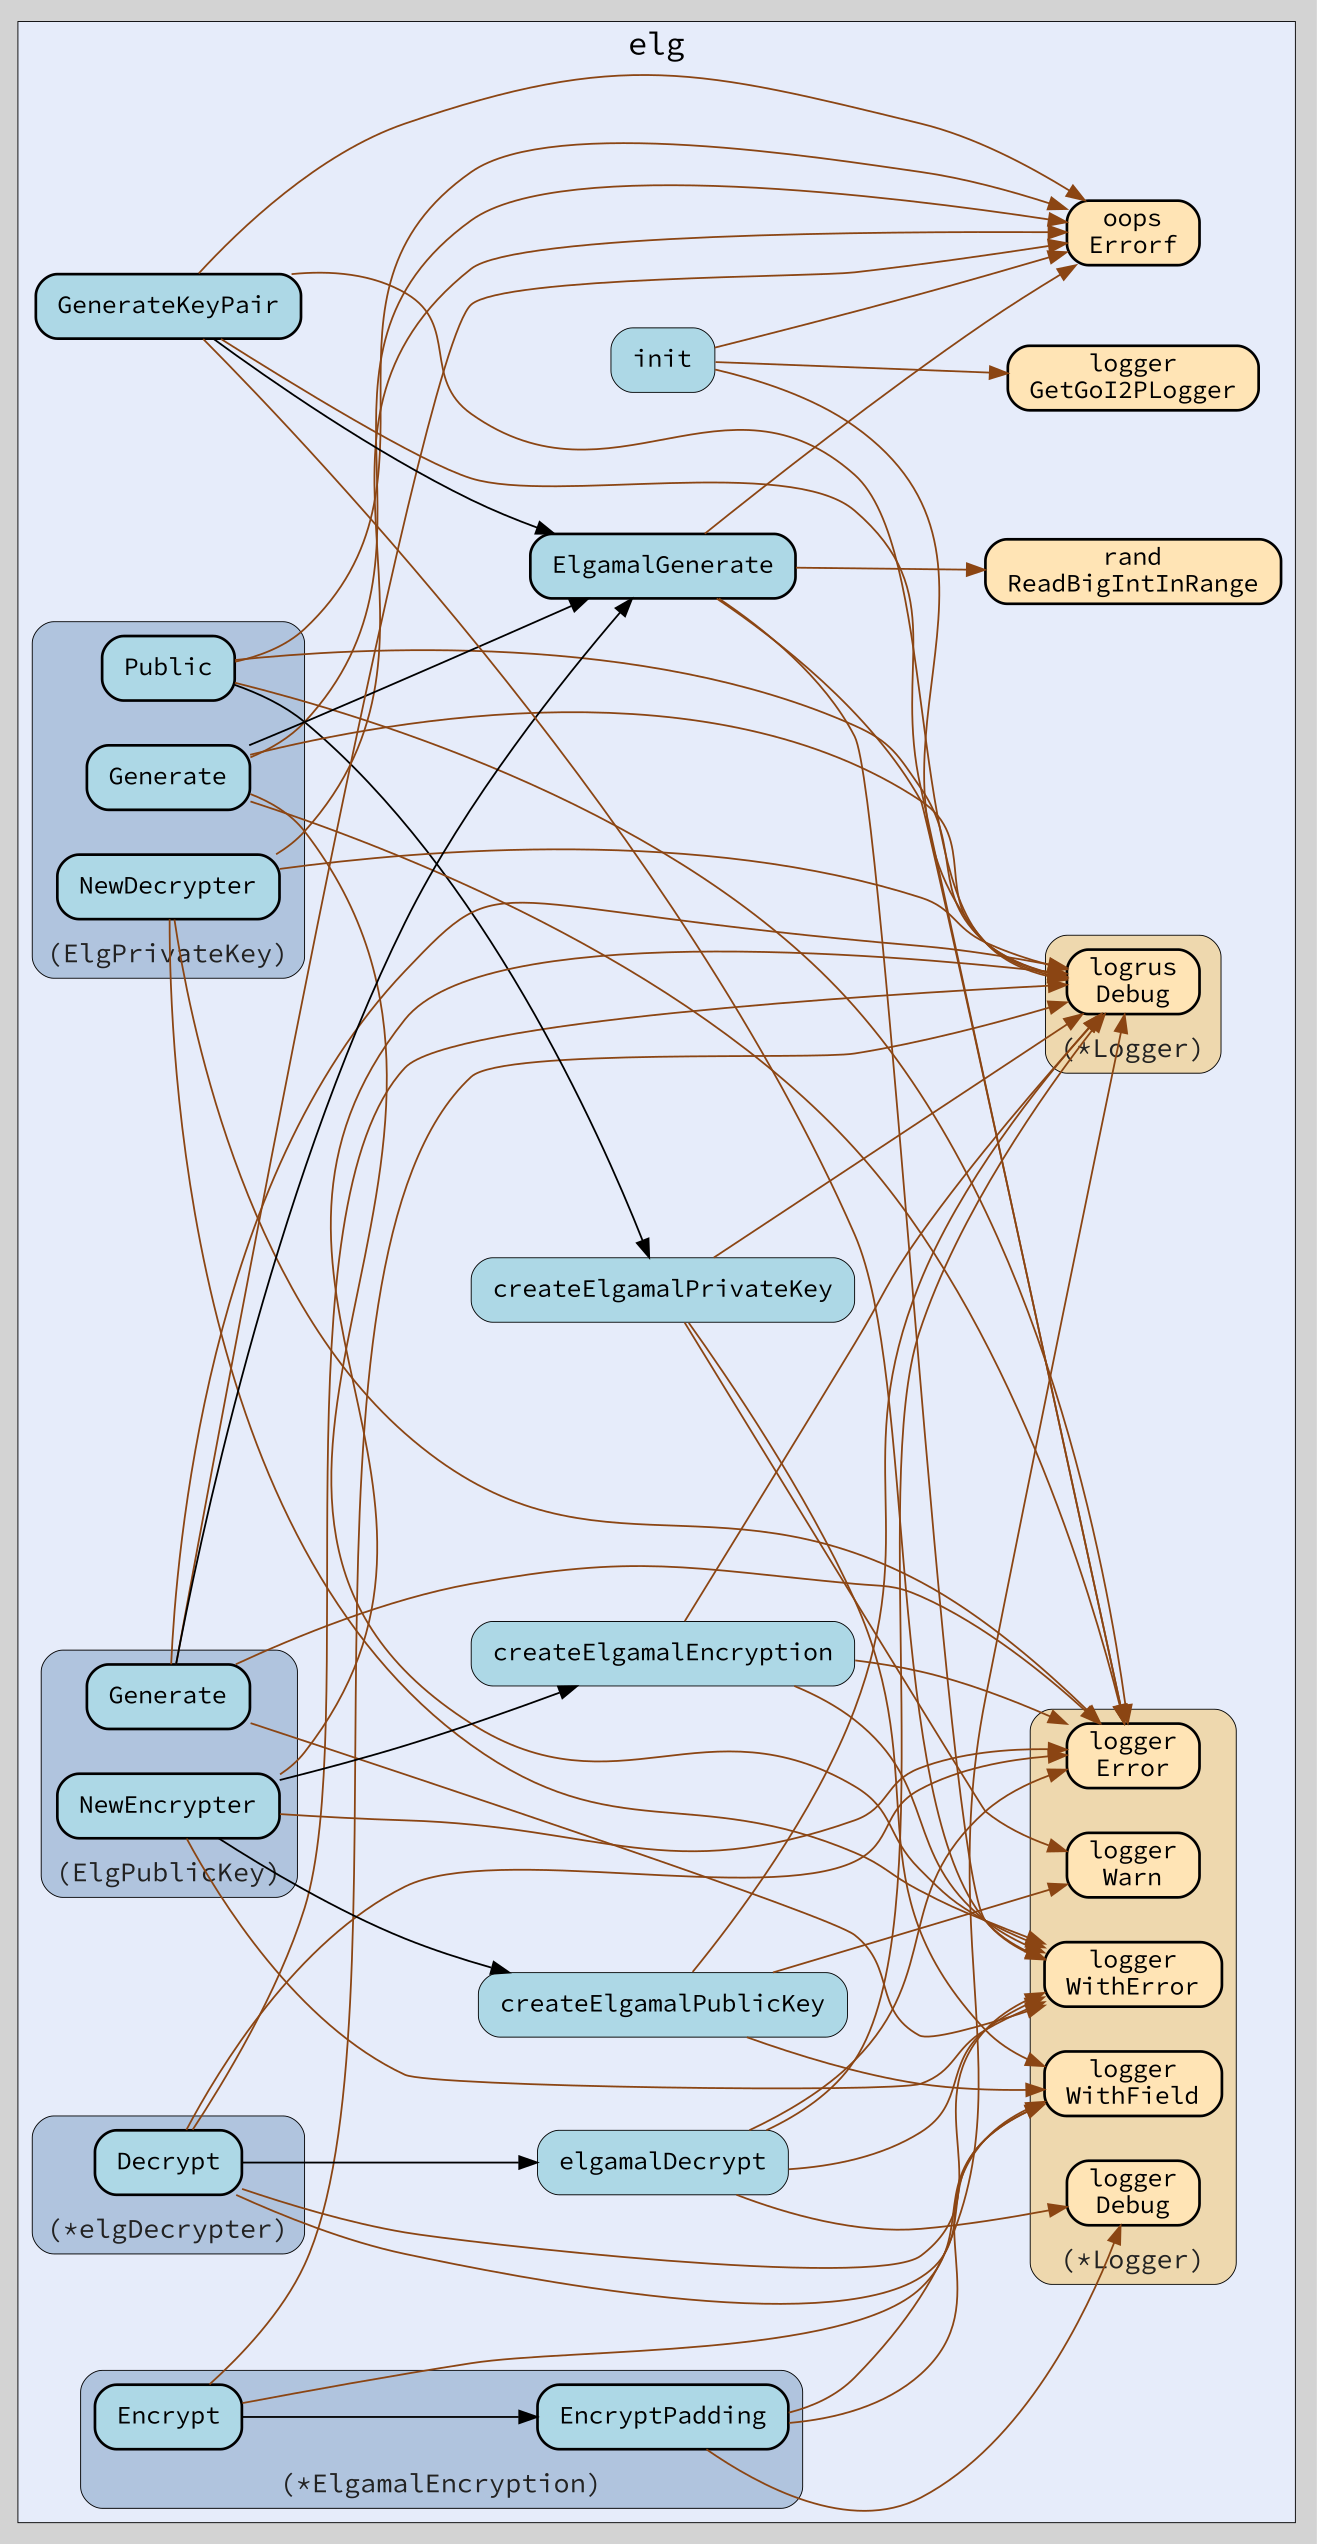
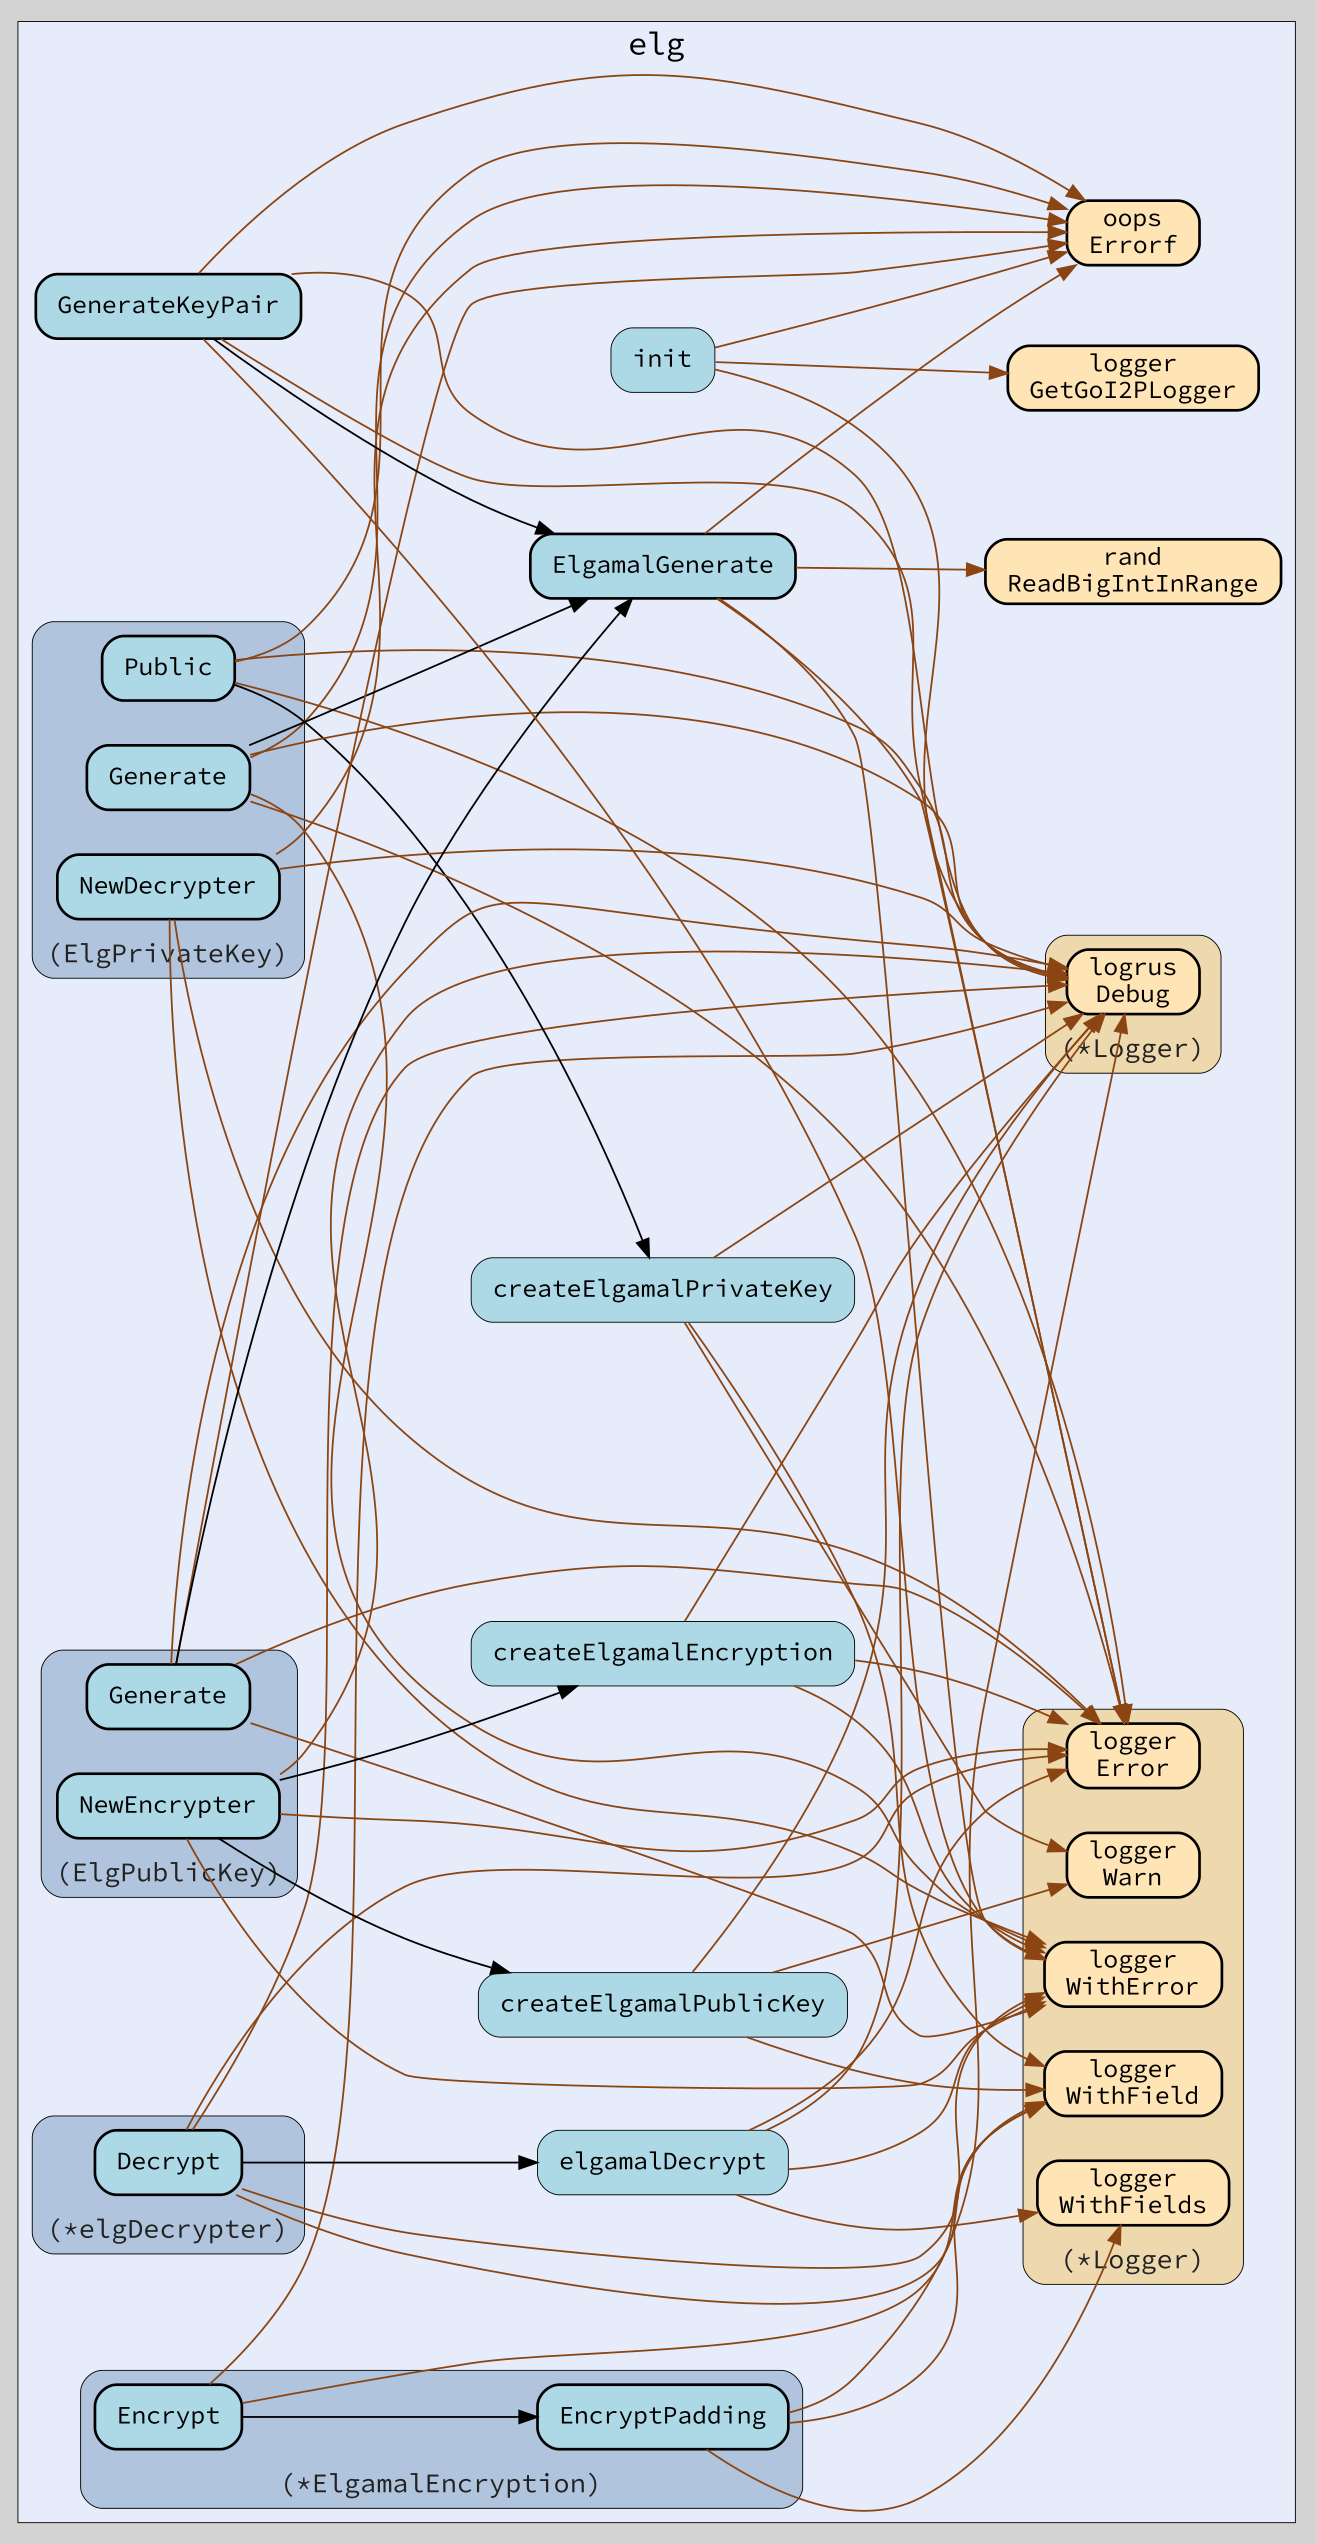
(1133, 2193) -> (1133, 2193)
